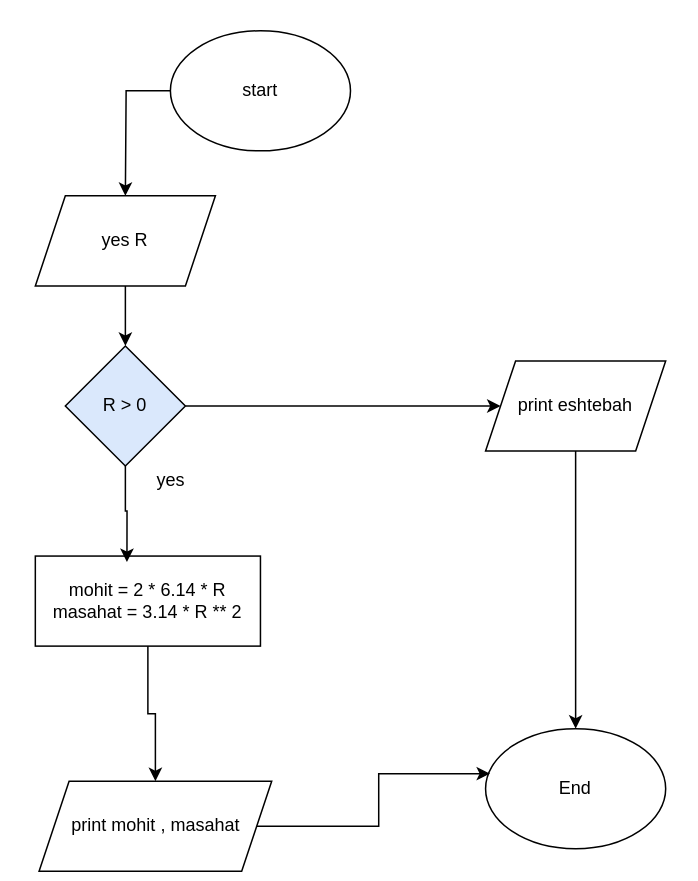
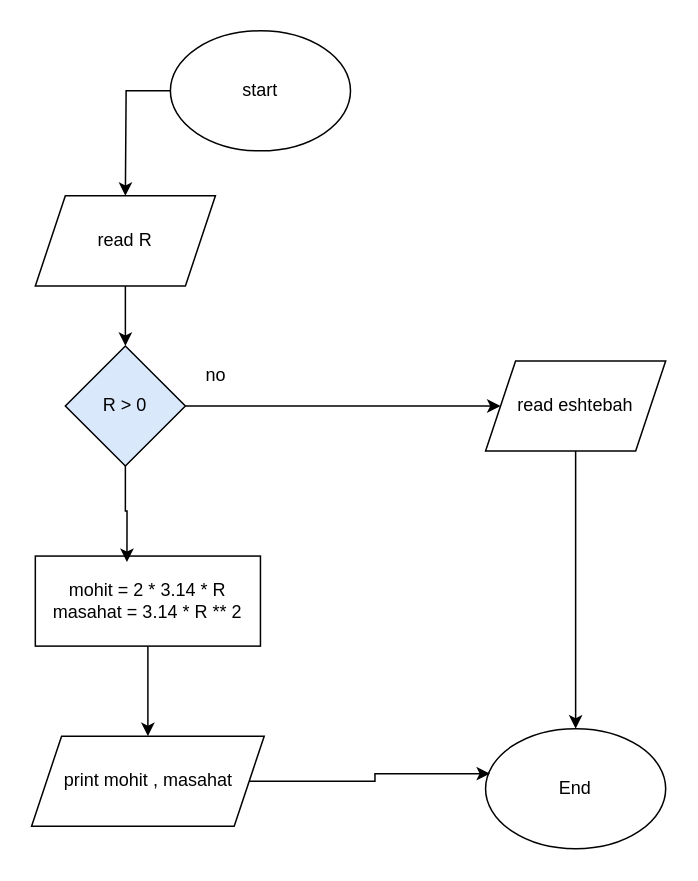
(125, 241) -> (125, 241)
none -> (215, 376)
(575, 406) -> (575, 406)
(170, 481) -> none
(148, 601) -> (148, 601)
(155, 826) -> (148, 781)
